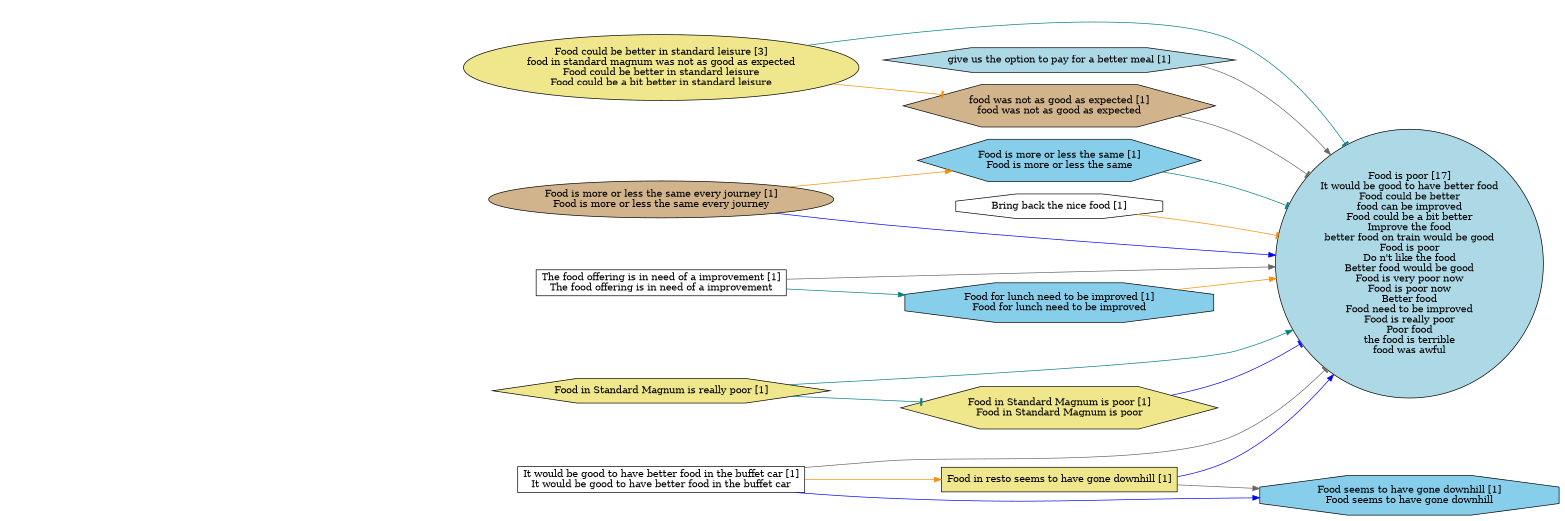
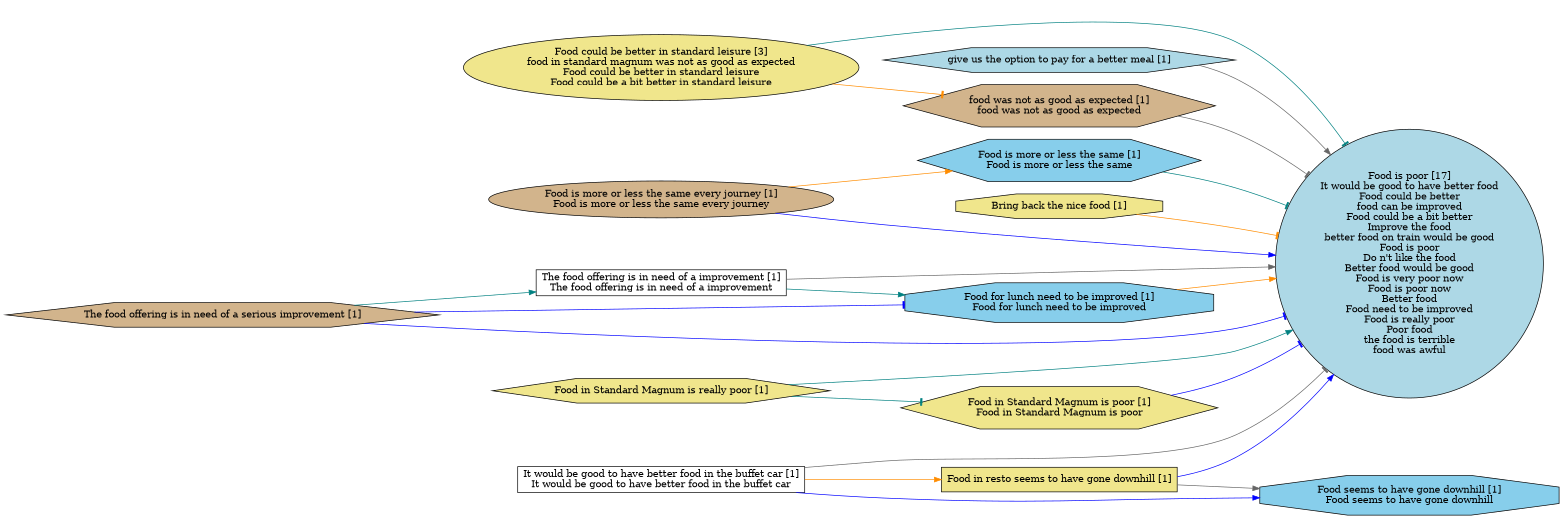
(1059, 206) -> (1059, 206)
none -> (223, 315)
